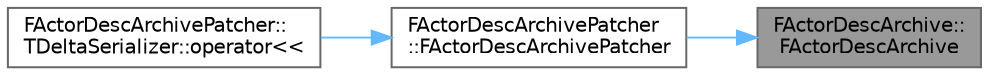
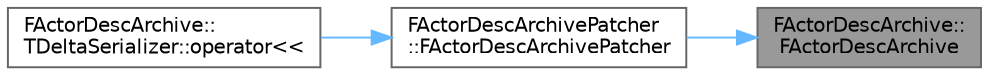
(164, 38) -> (164, 38)
